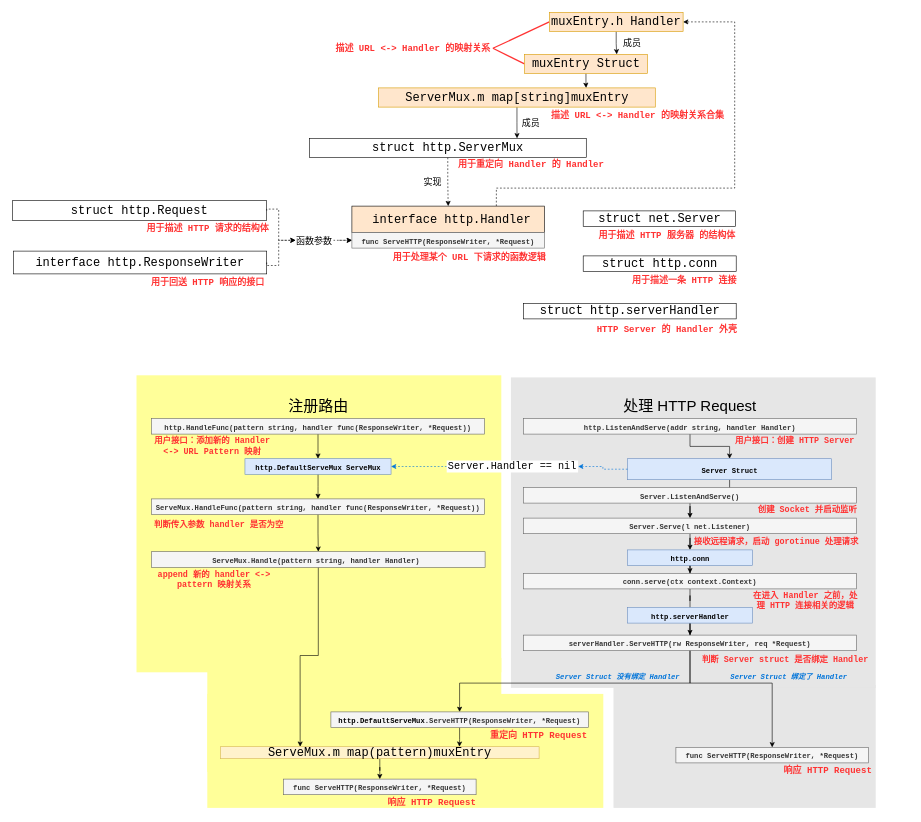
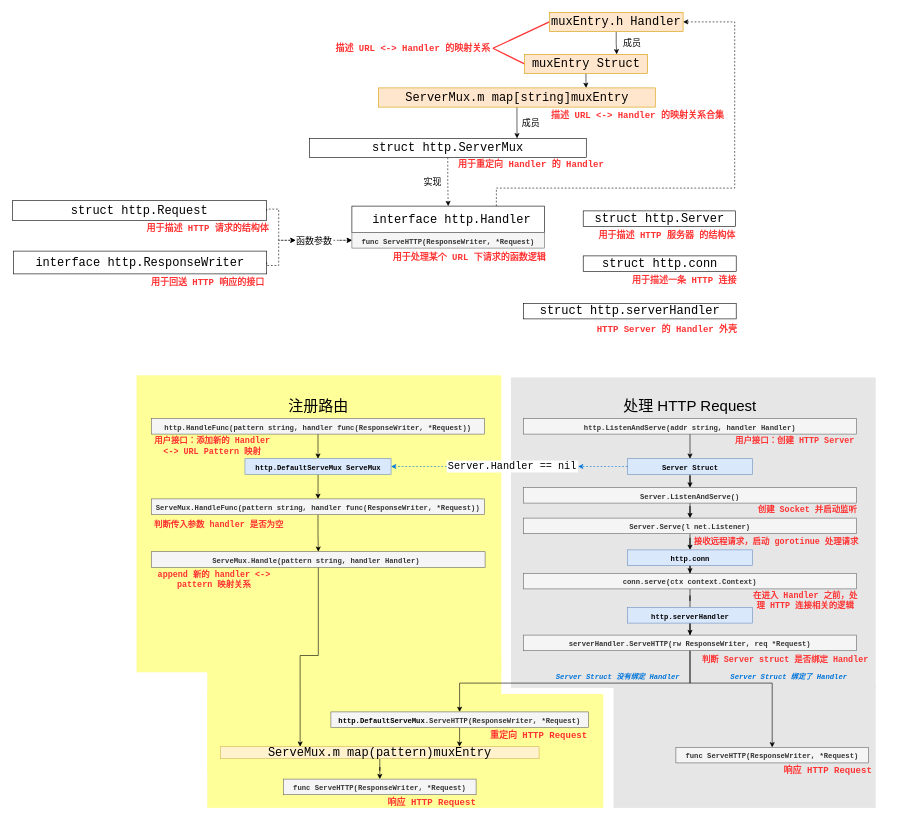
(448, 219) -> (448, 219)
(660, 219) -> (660, 219)
(730, 469) -> (690, 467)
